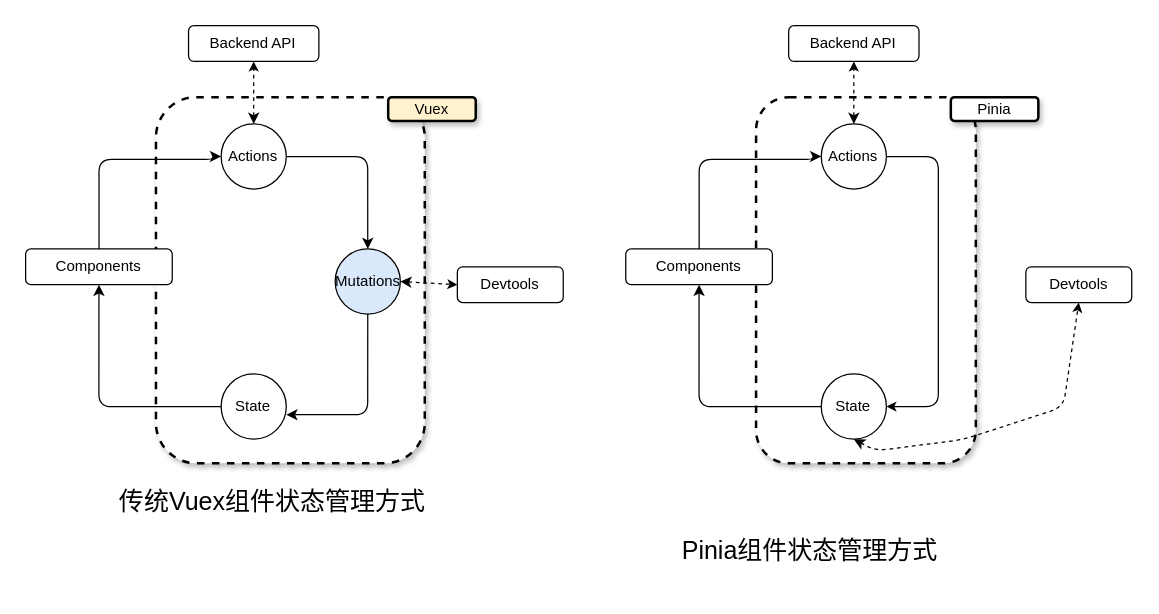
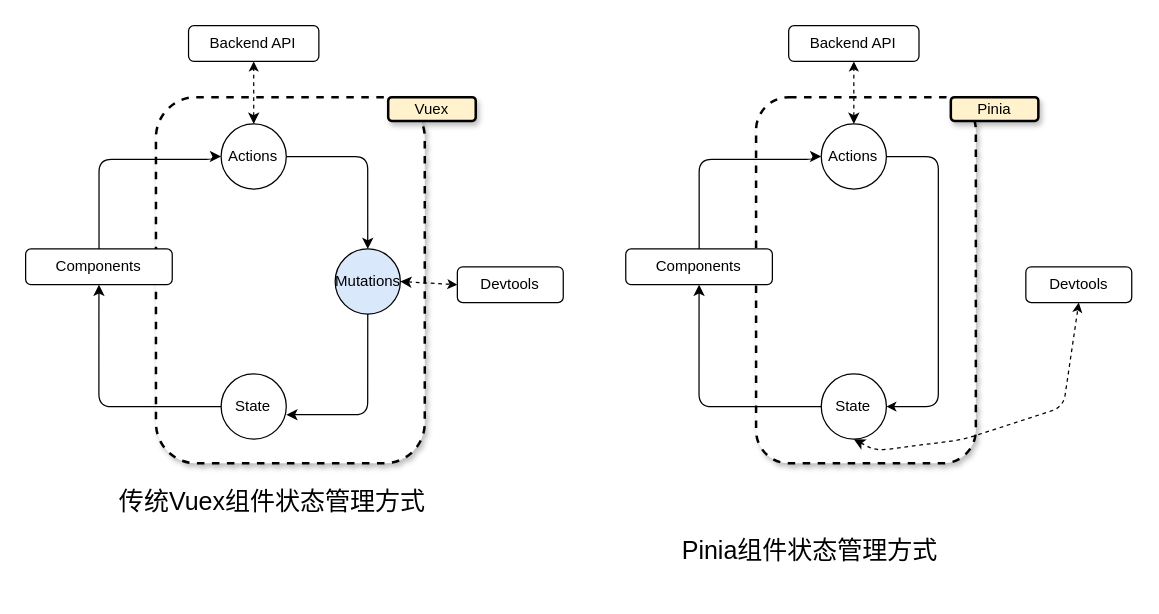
(994, 109) -> (994, 109)
